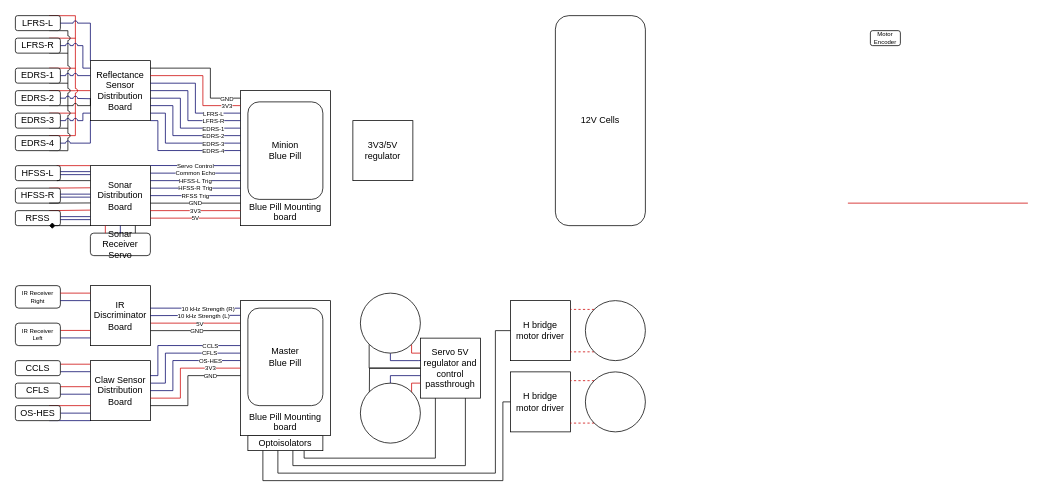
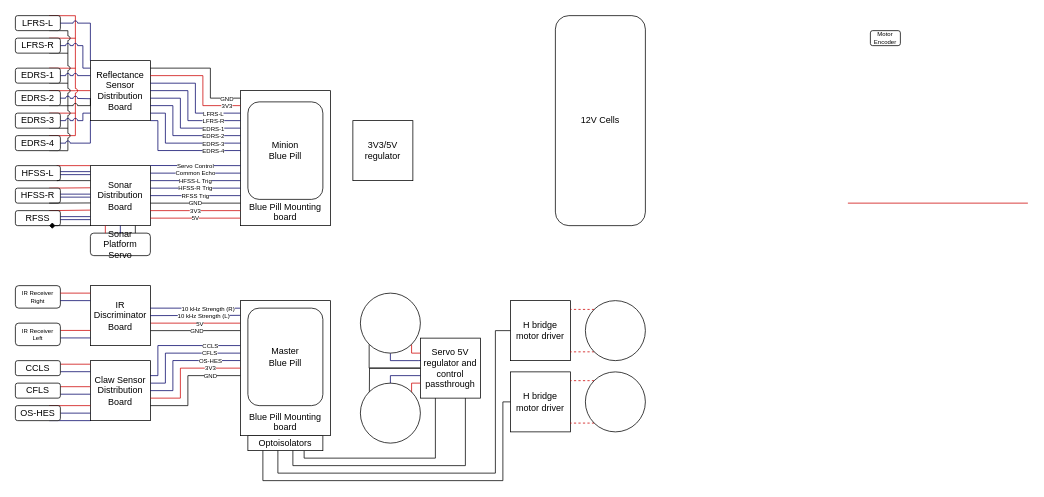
(120, 244) -> (120, 244)
